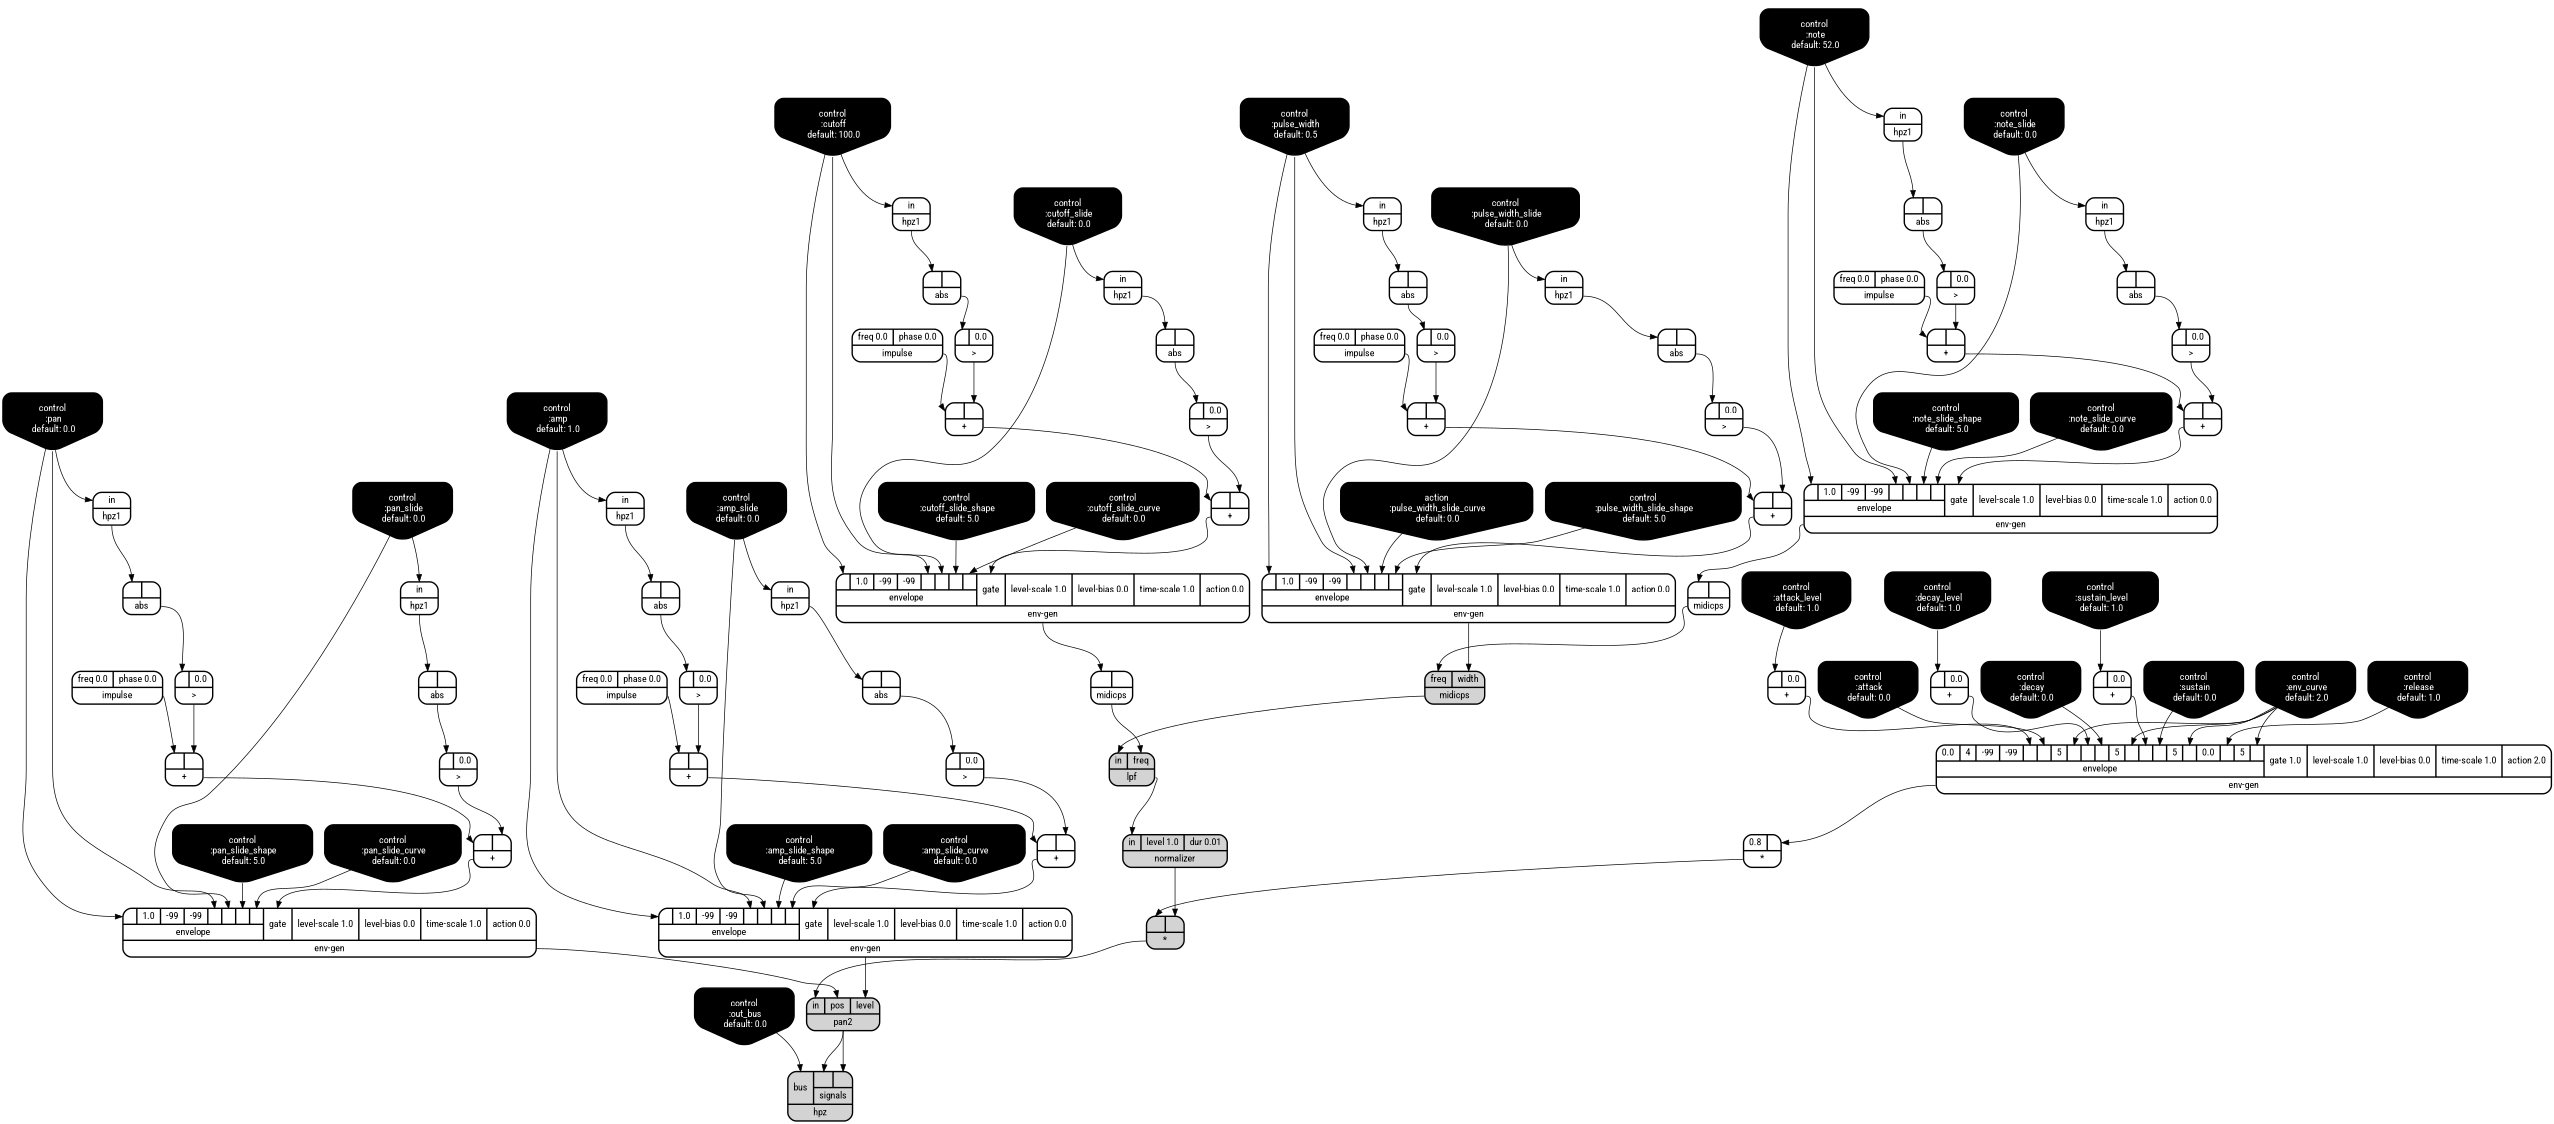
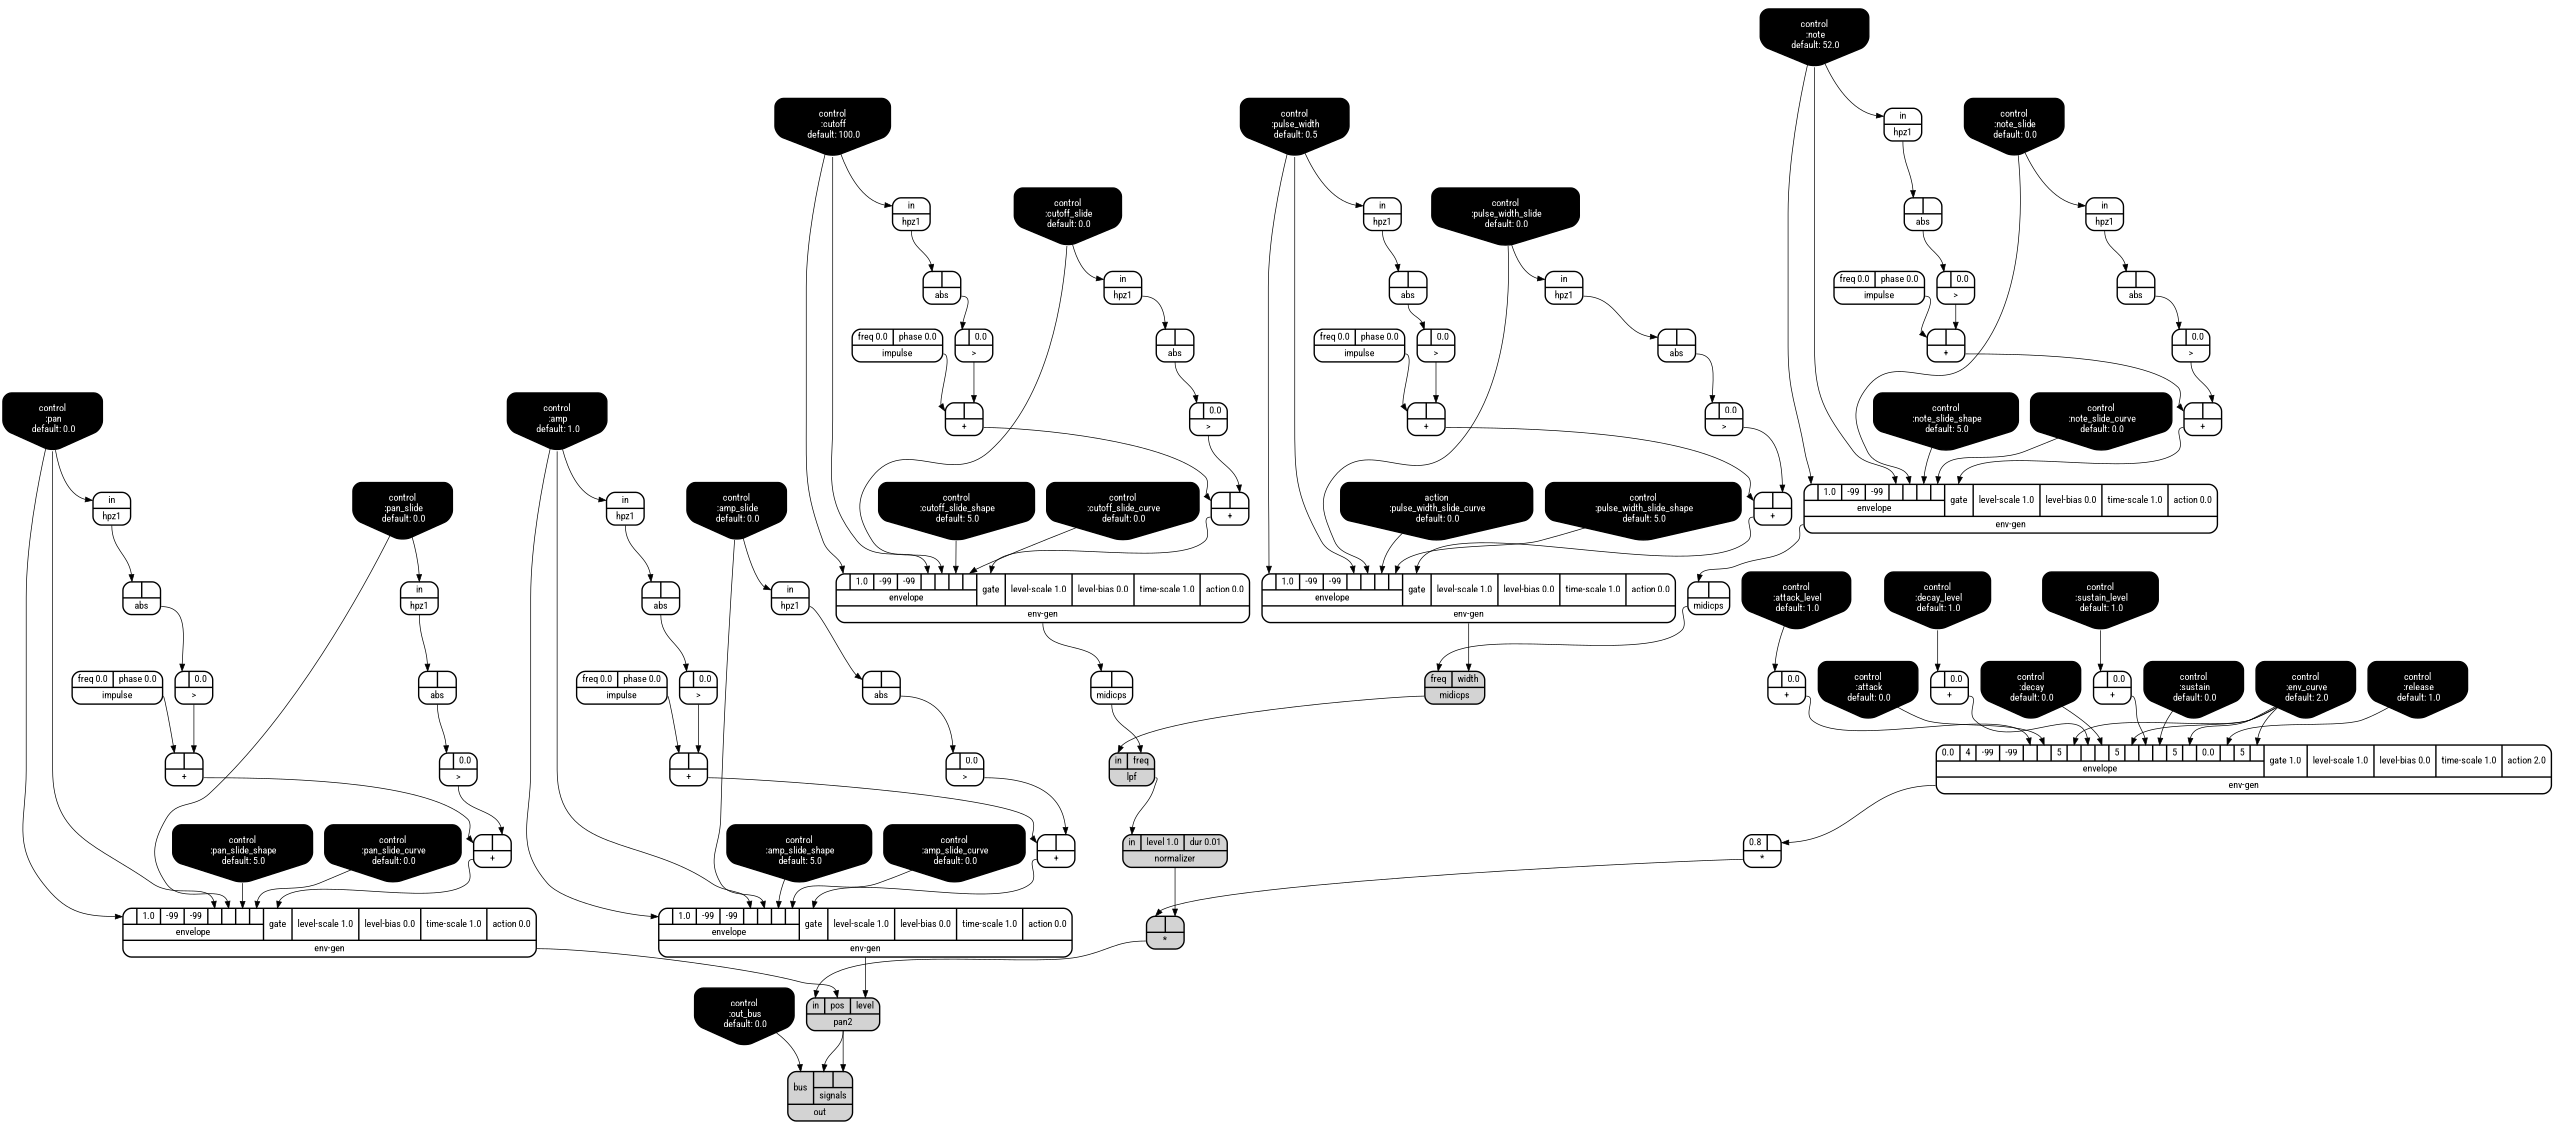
(820, 1112) -> (820, 1112)
